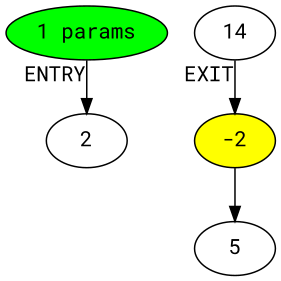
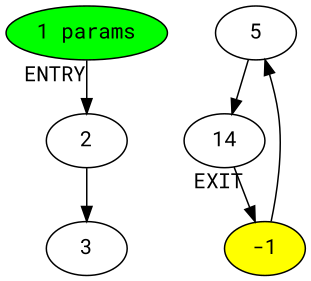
none -> (242, 80)
(235, 141) -> (265, 249)
none -> (87, 249)
